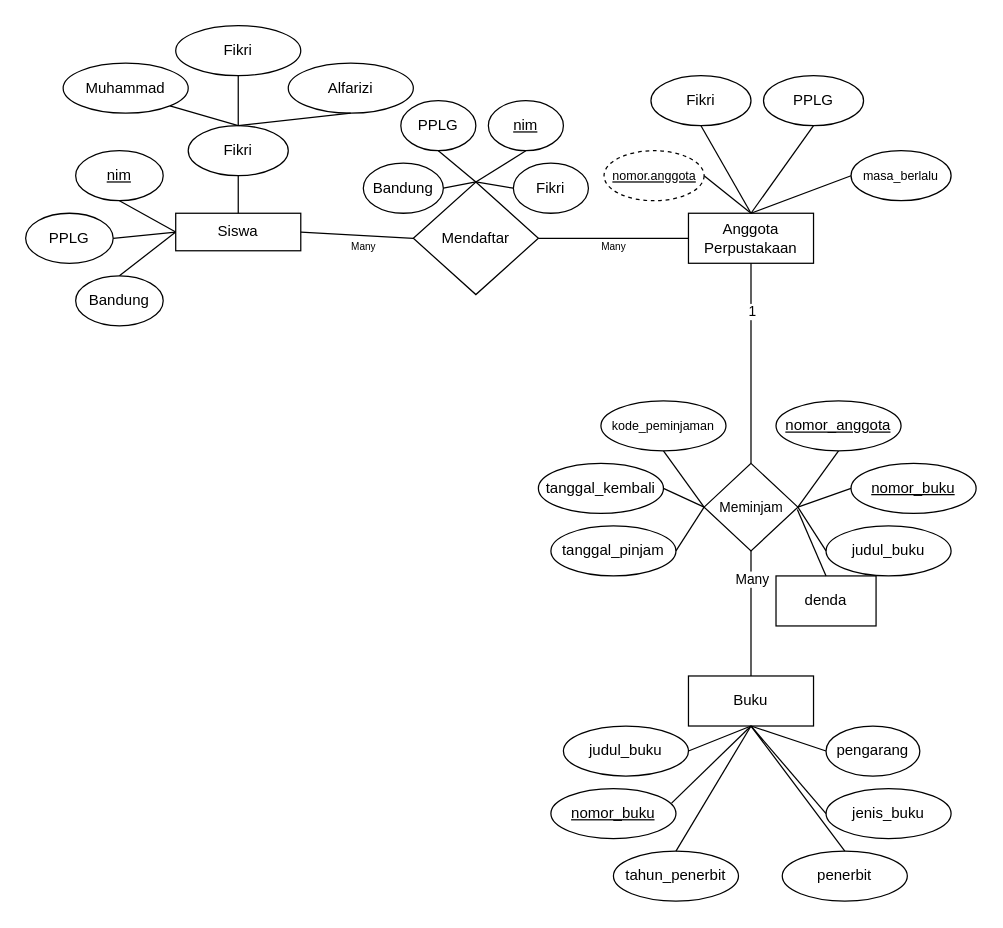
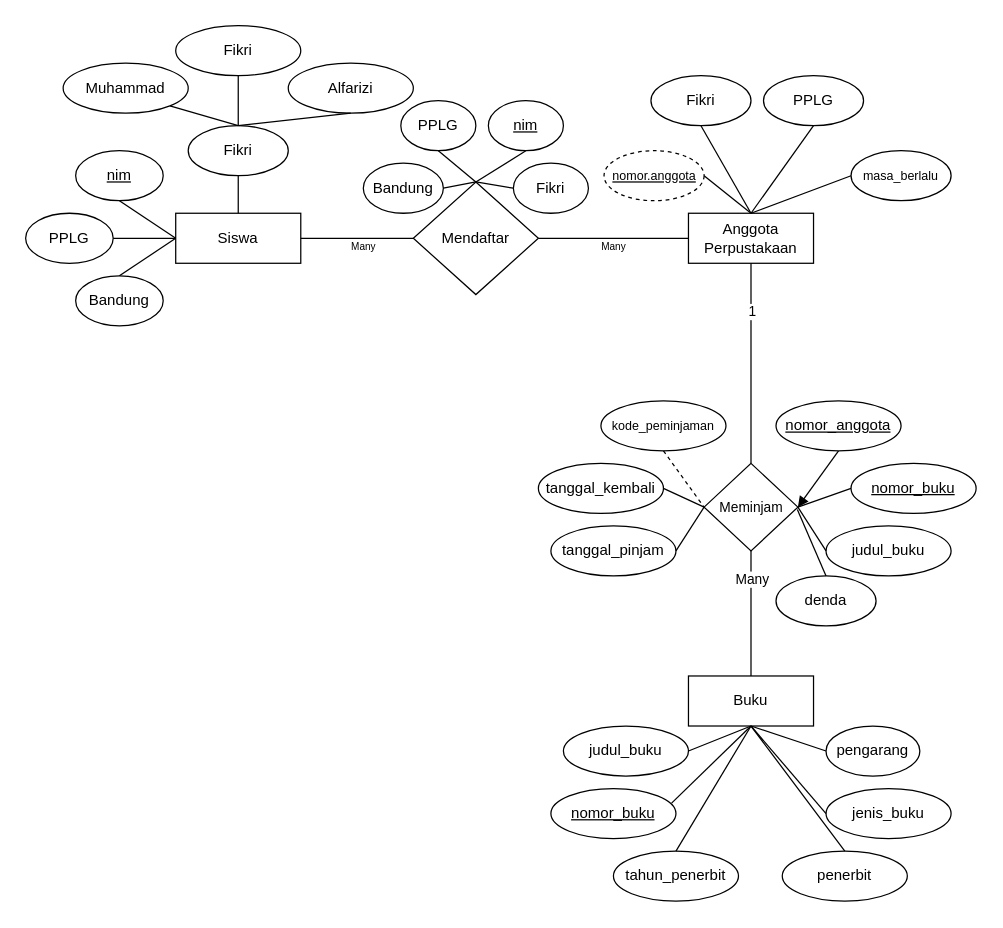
(238, 232) -> (238, 238)
(683, 478) -> (683, 478)
(803, 500) -> (804, 498)
(826, 601) -> (826, 601)
